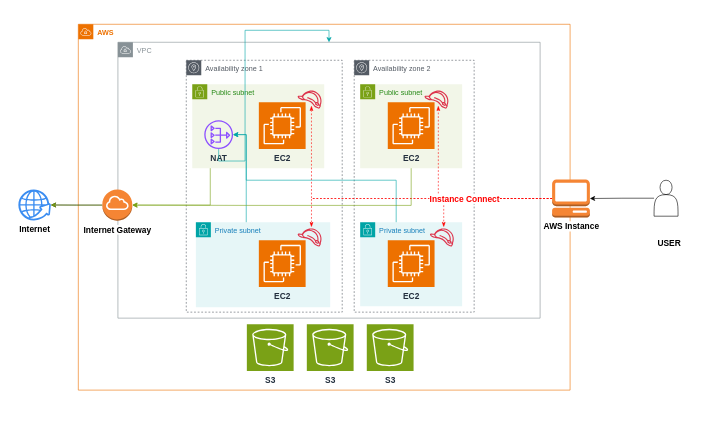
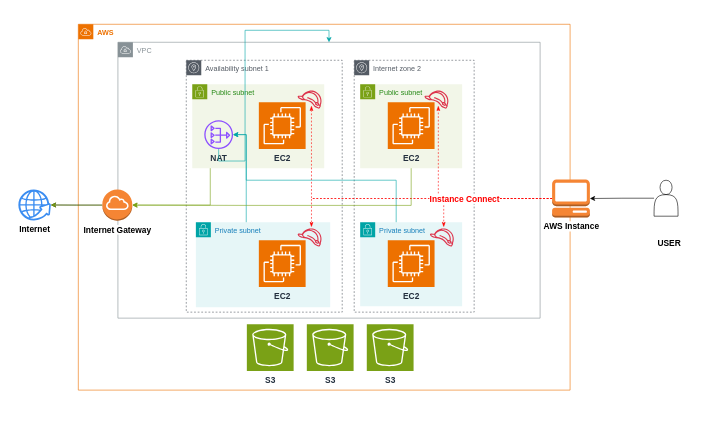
(237, 69) -> (241, 69)
(405, 69) -> (402, 69)
